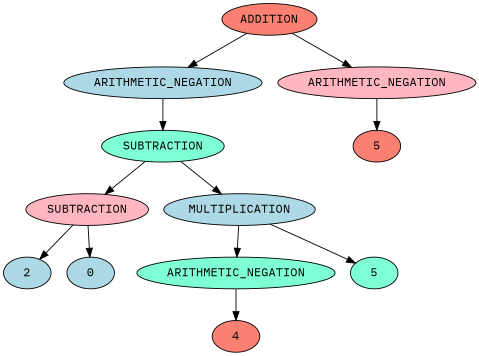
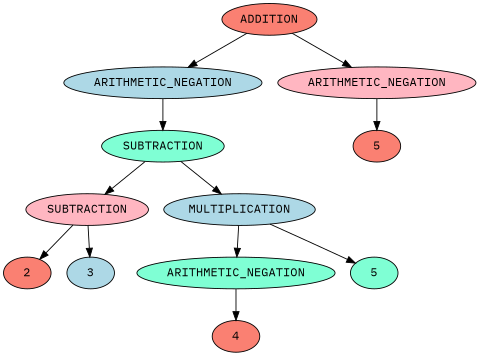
(27, 273) -> (27, 273)
(91, 273) -> (91, 273)
